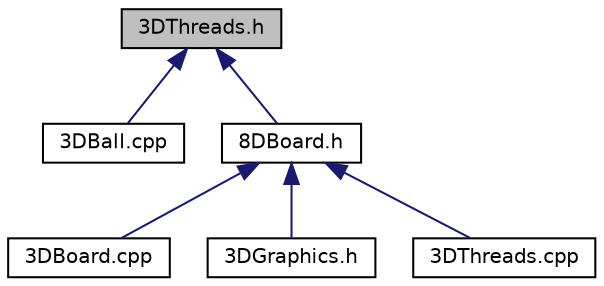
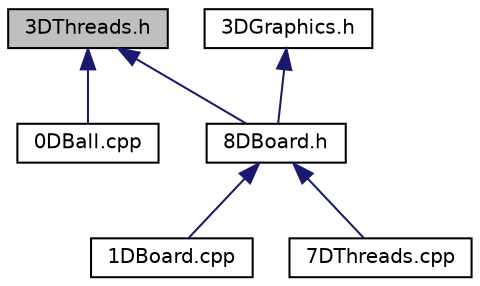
(114, 143) -> (88, 143)
(292, 211) -> (281, 96)
(89, 258) -> (172, 258)
(504, 258) -> (381, 258)
